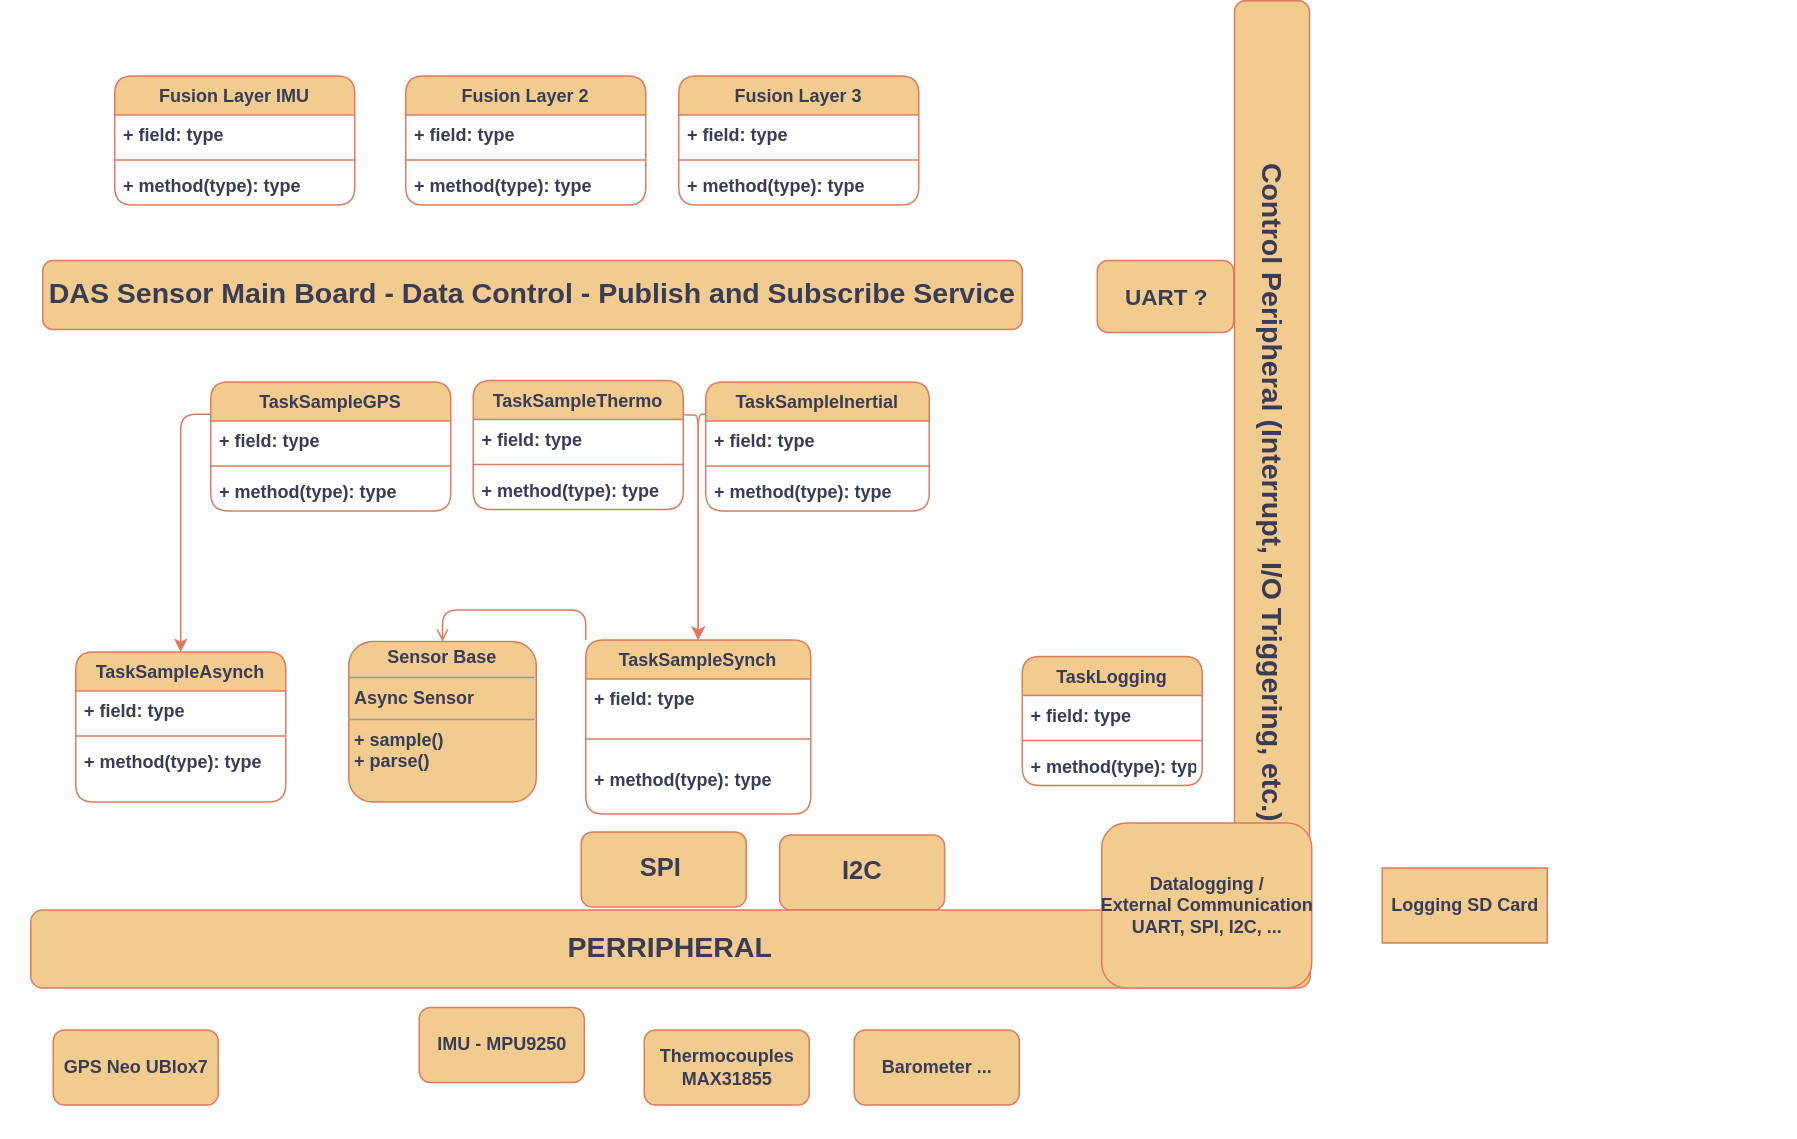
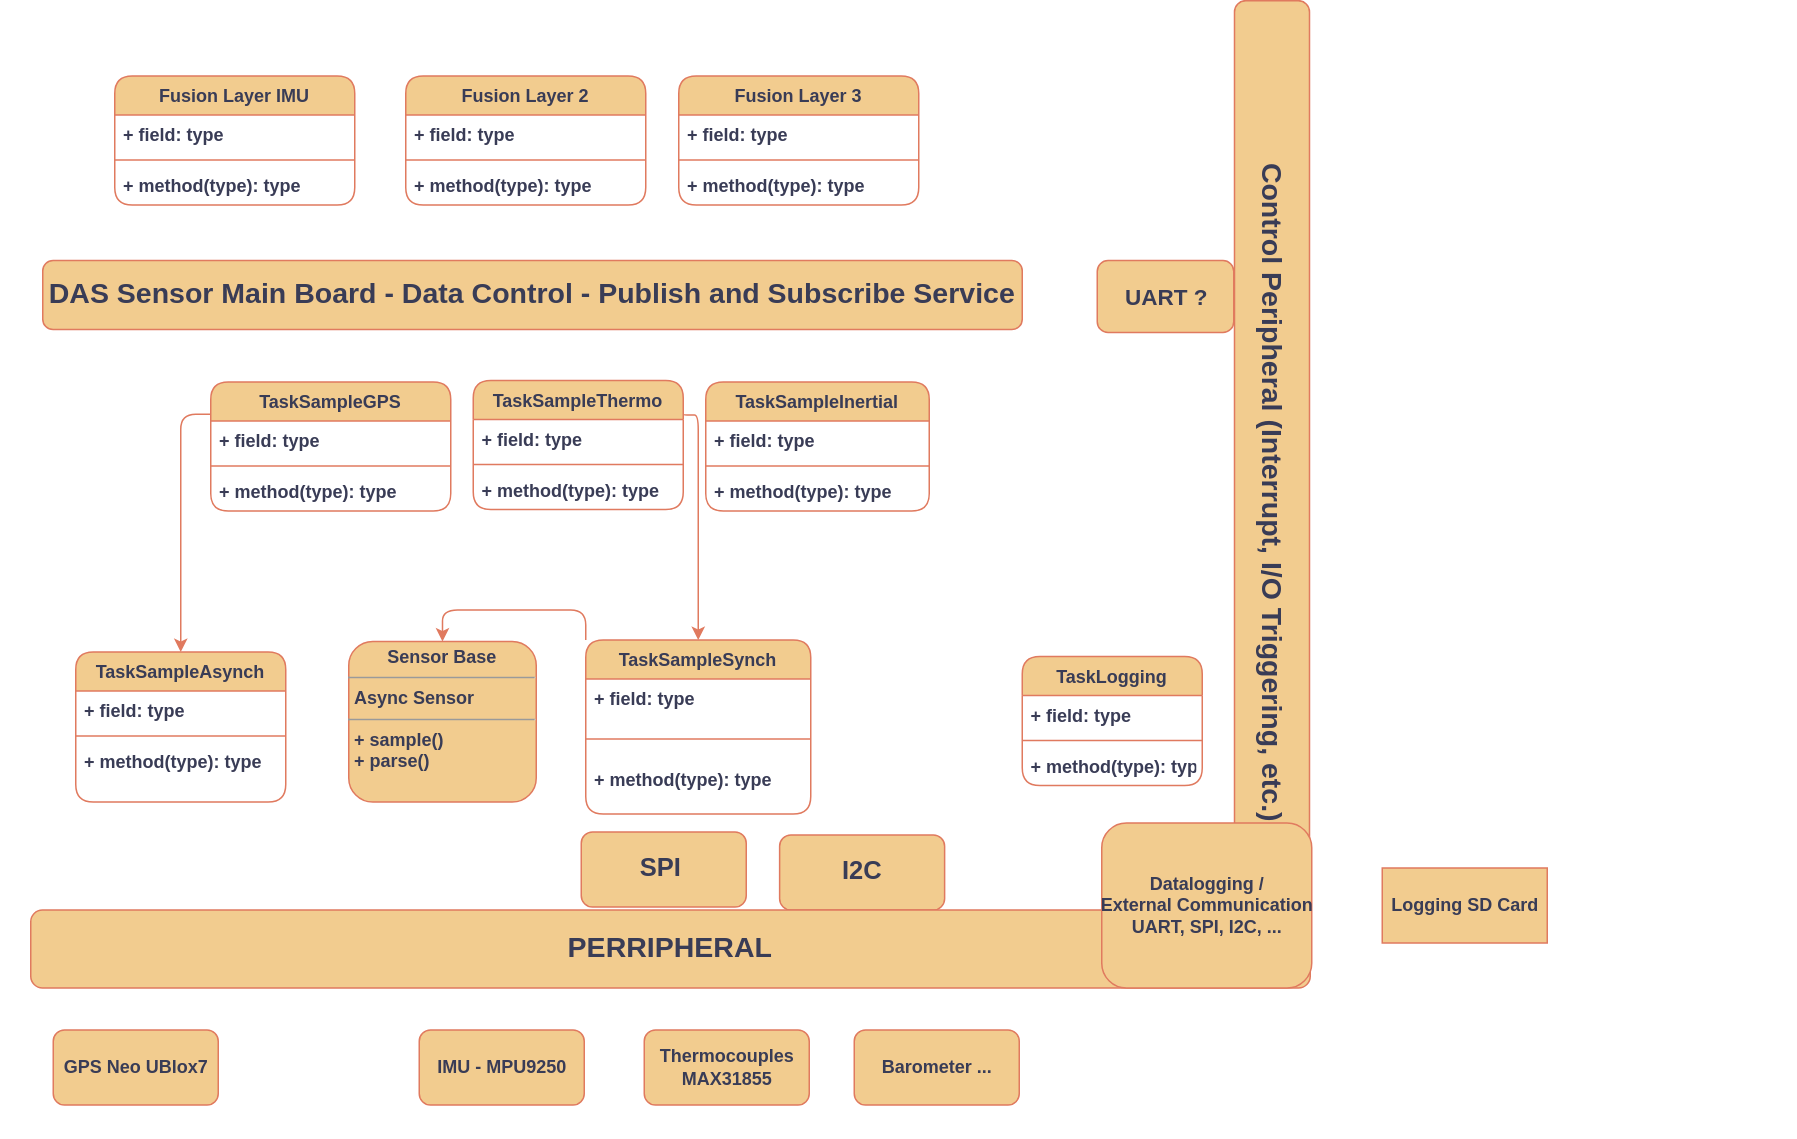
(702, 414) -> none
(443, 621) -> (443, 621)
(502, 1045) -> (502, 1067)
